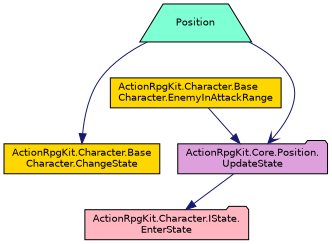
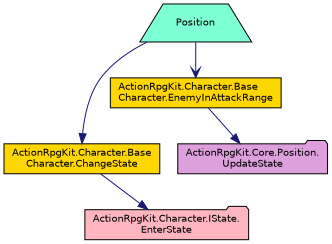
(292, 82) -> (196, 55)
(214, 189) -> (120, 189)
